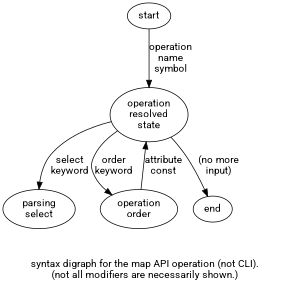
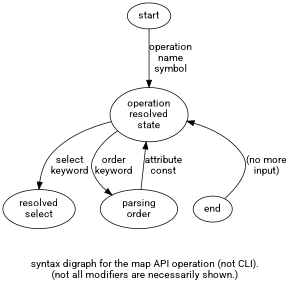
(190, 162) -> (240, 152)
(39, 209) -> (39, 209)
(139, 209) -> (139, 209)
